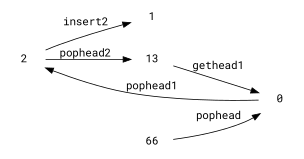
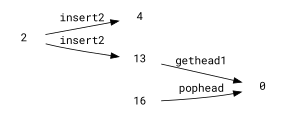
(152, 17) -> (140, 17)
(86, 54) -> (82, 41)
(154, 96) -> none
(152, 142) -> (140, 102)
